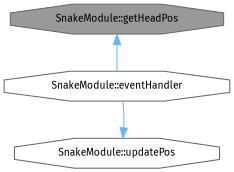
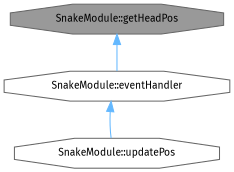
(124, 115) -> (110, 125)
